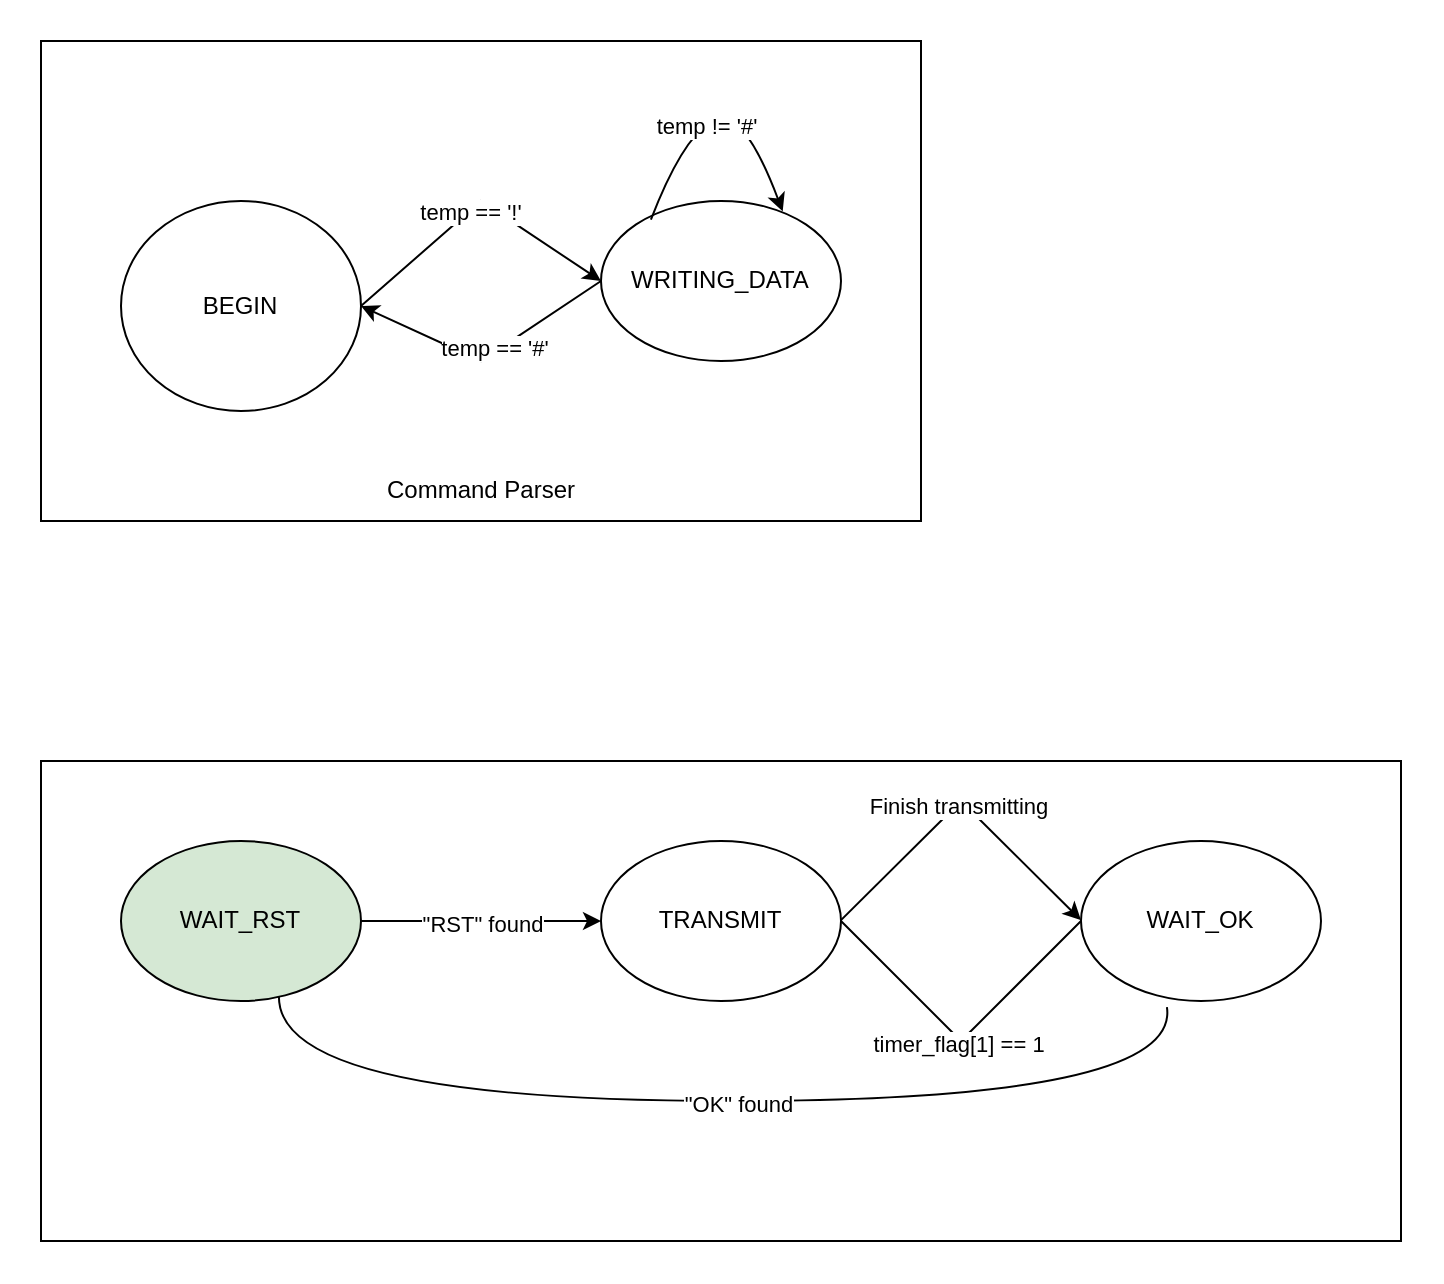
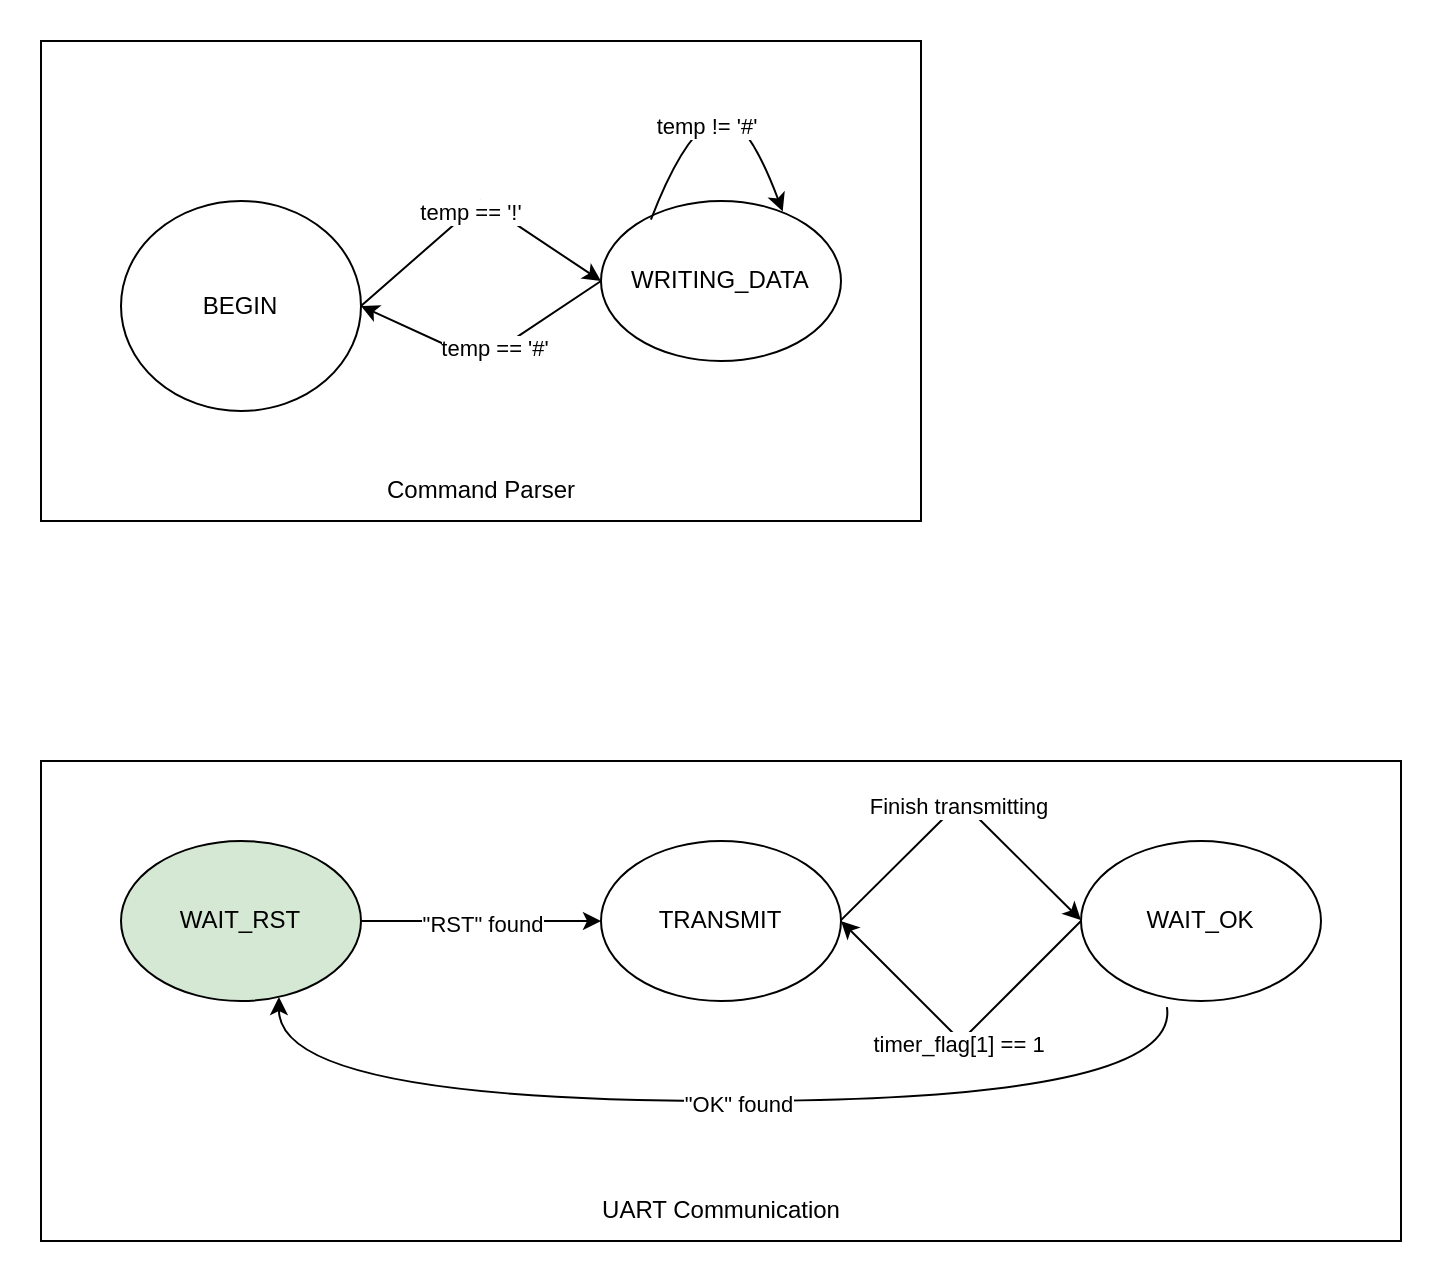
(847, 927) -> (851, 931)
(426, 1082) -> (429, 1084)
none -> (721, 1211)
